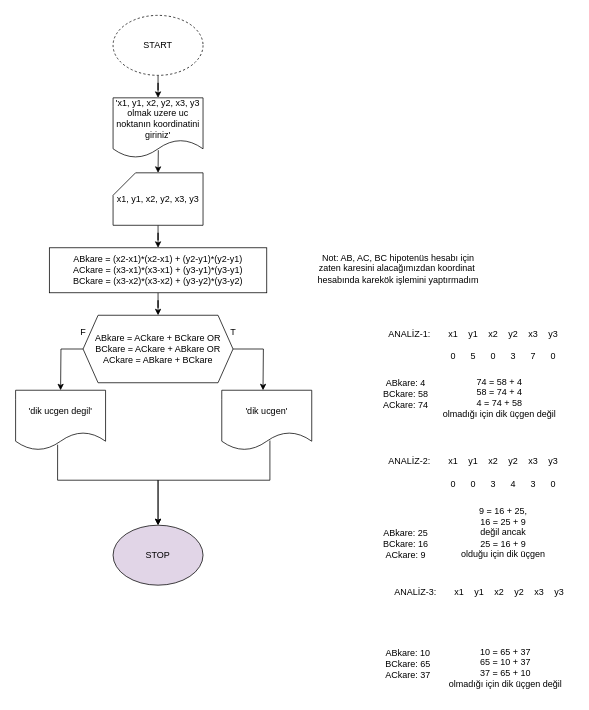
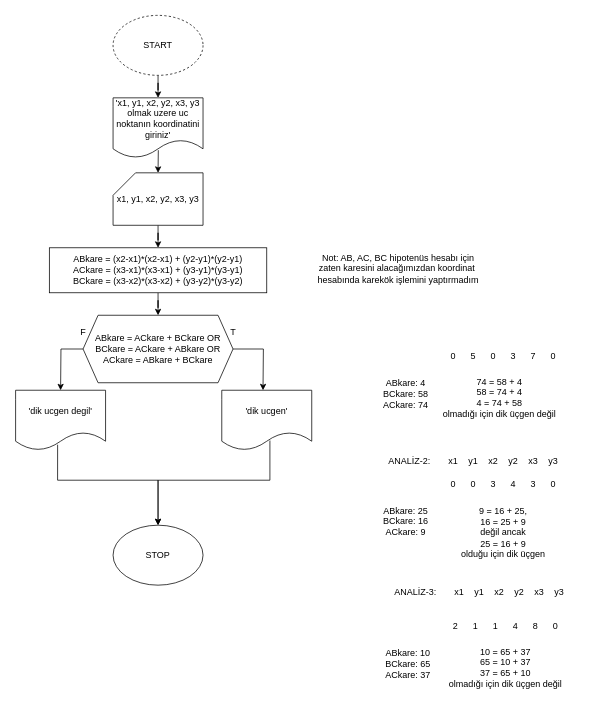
(473, 334) -> none
(405, 544) -> (405, 522)
(158, 555) -> (158, 555)
none -> (505, 627)
